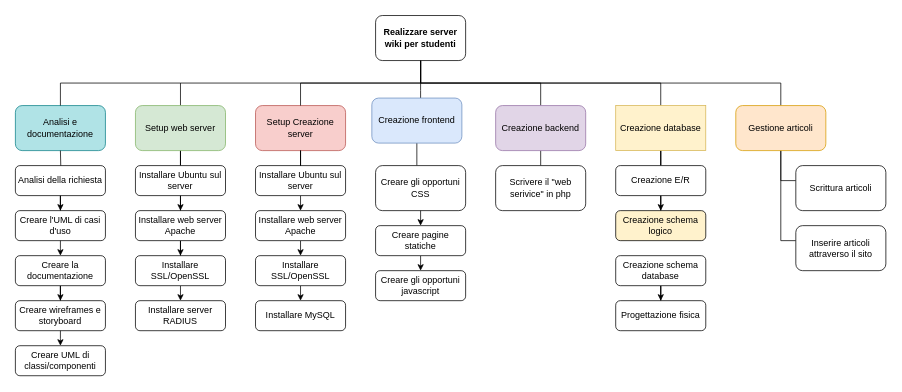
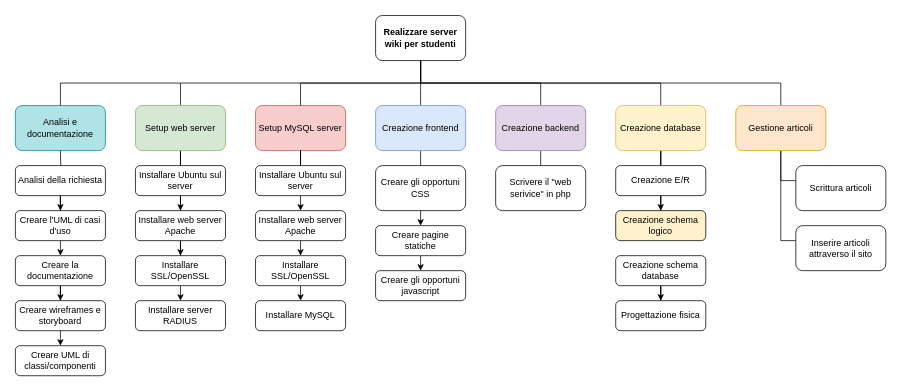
(417, 120) -> (420, 128)
(300, 128) -> (300, 128)
(660, 128) -> (660, 128)
